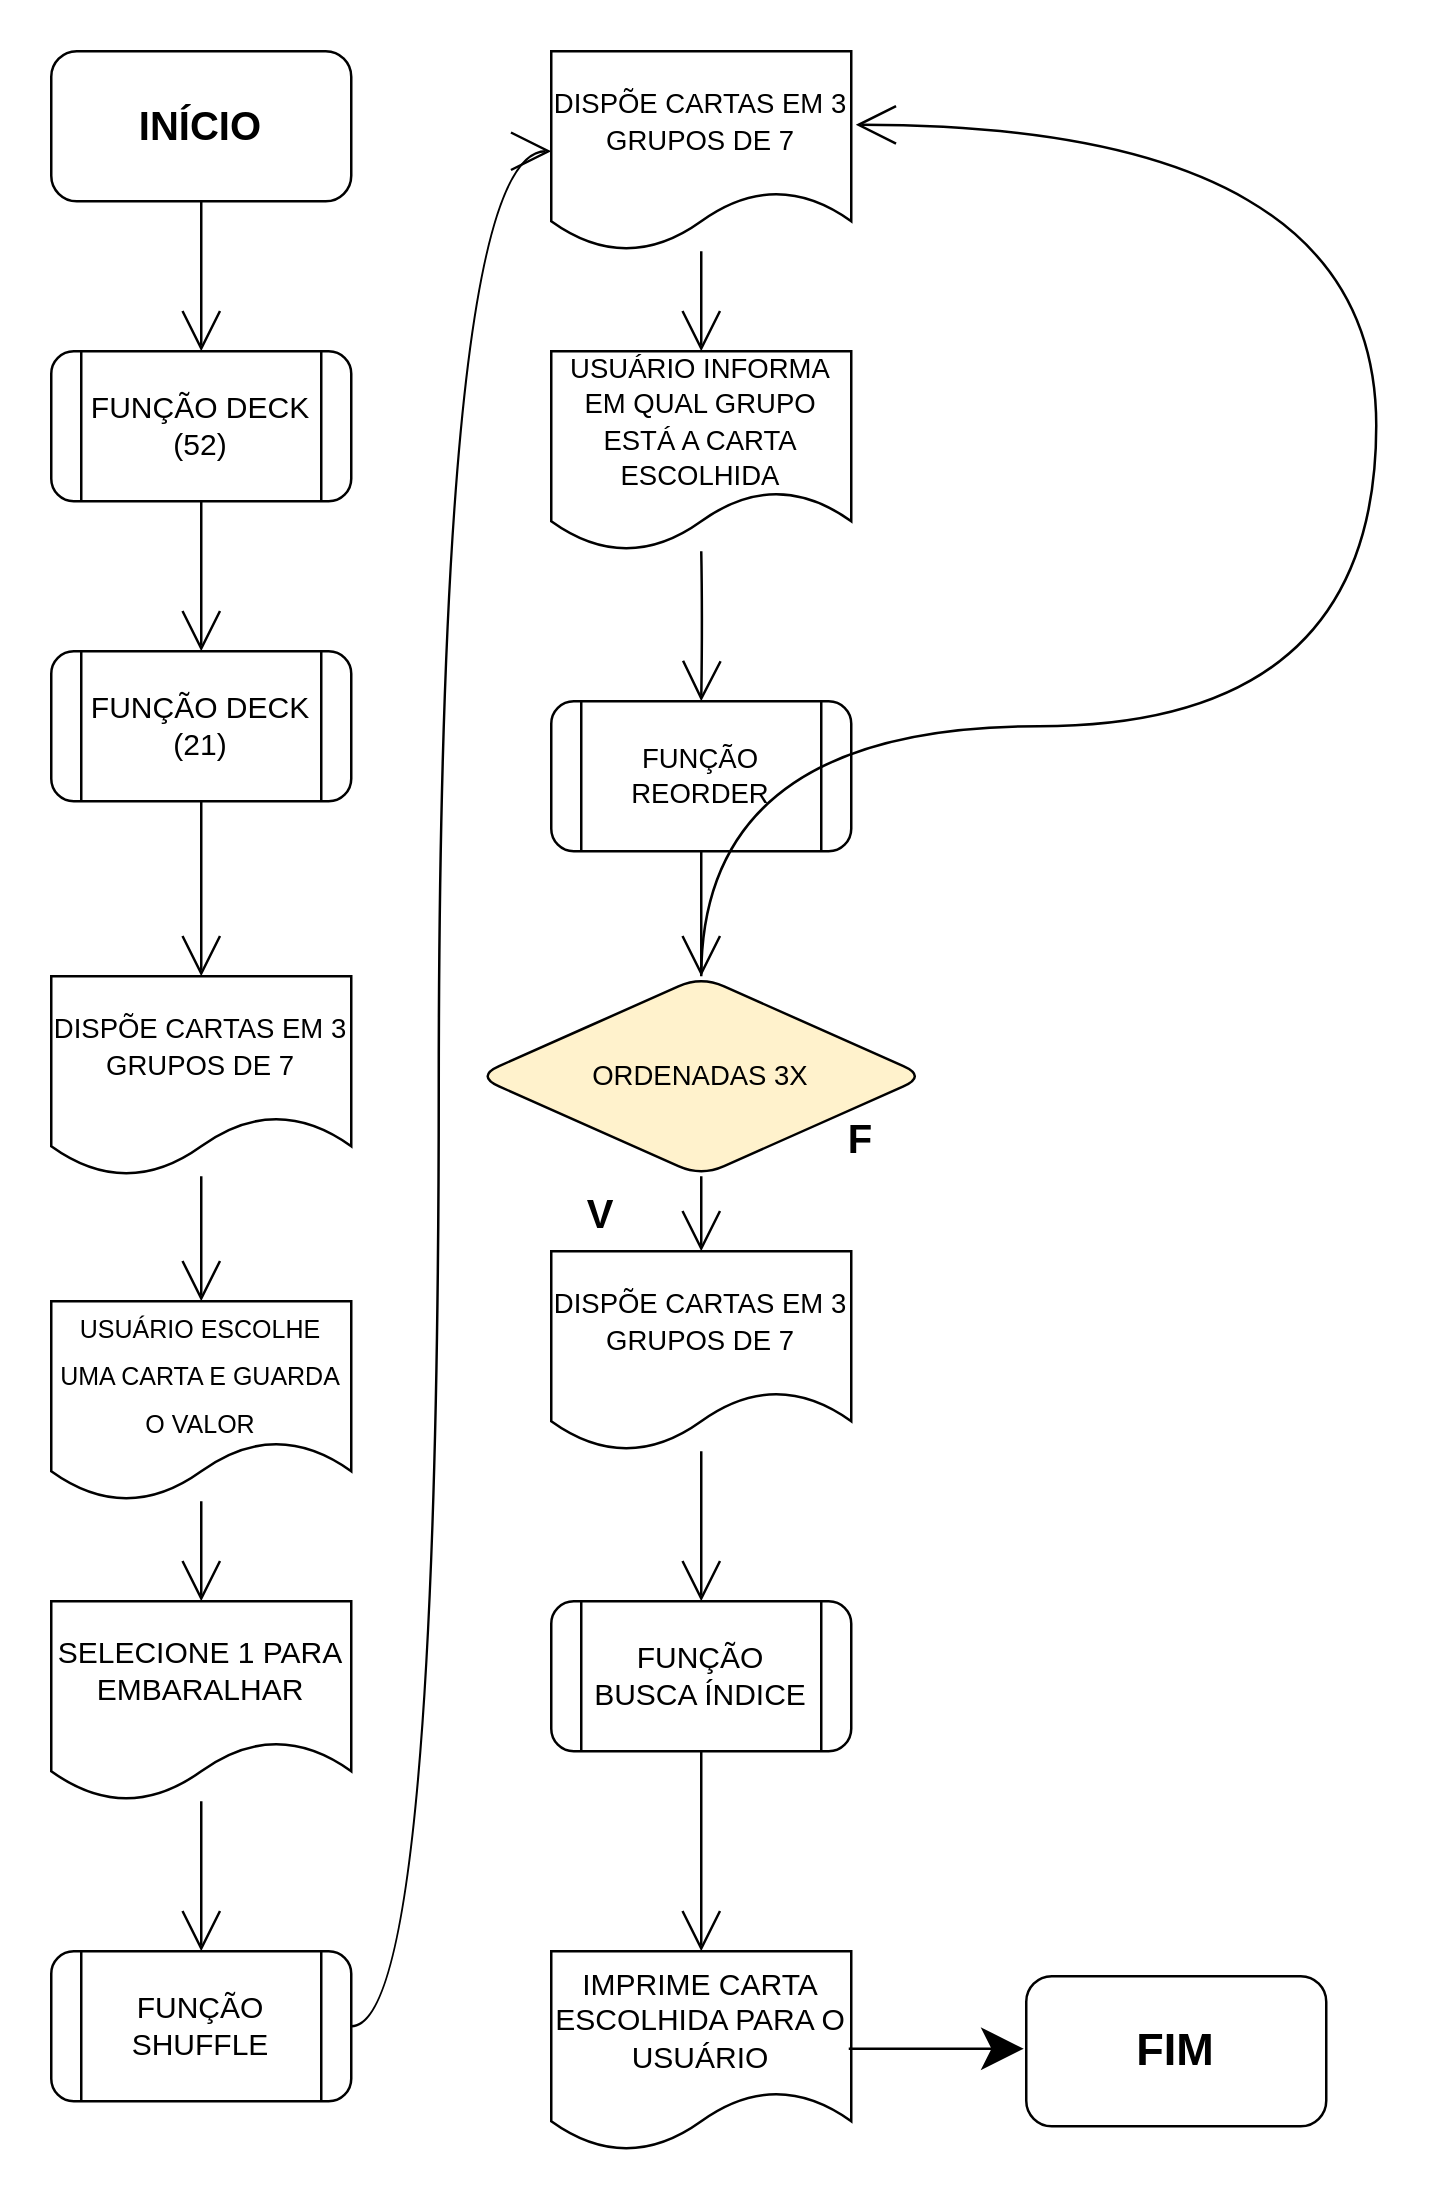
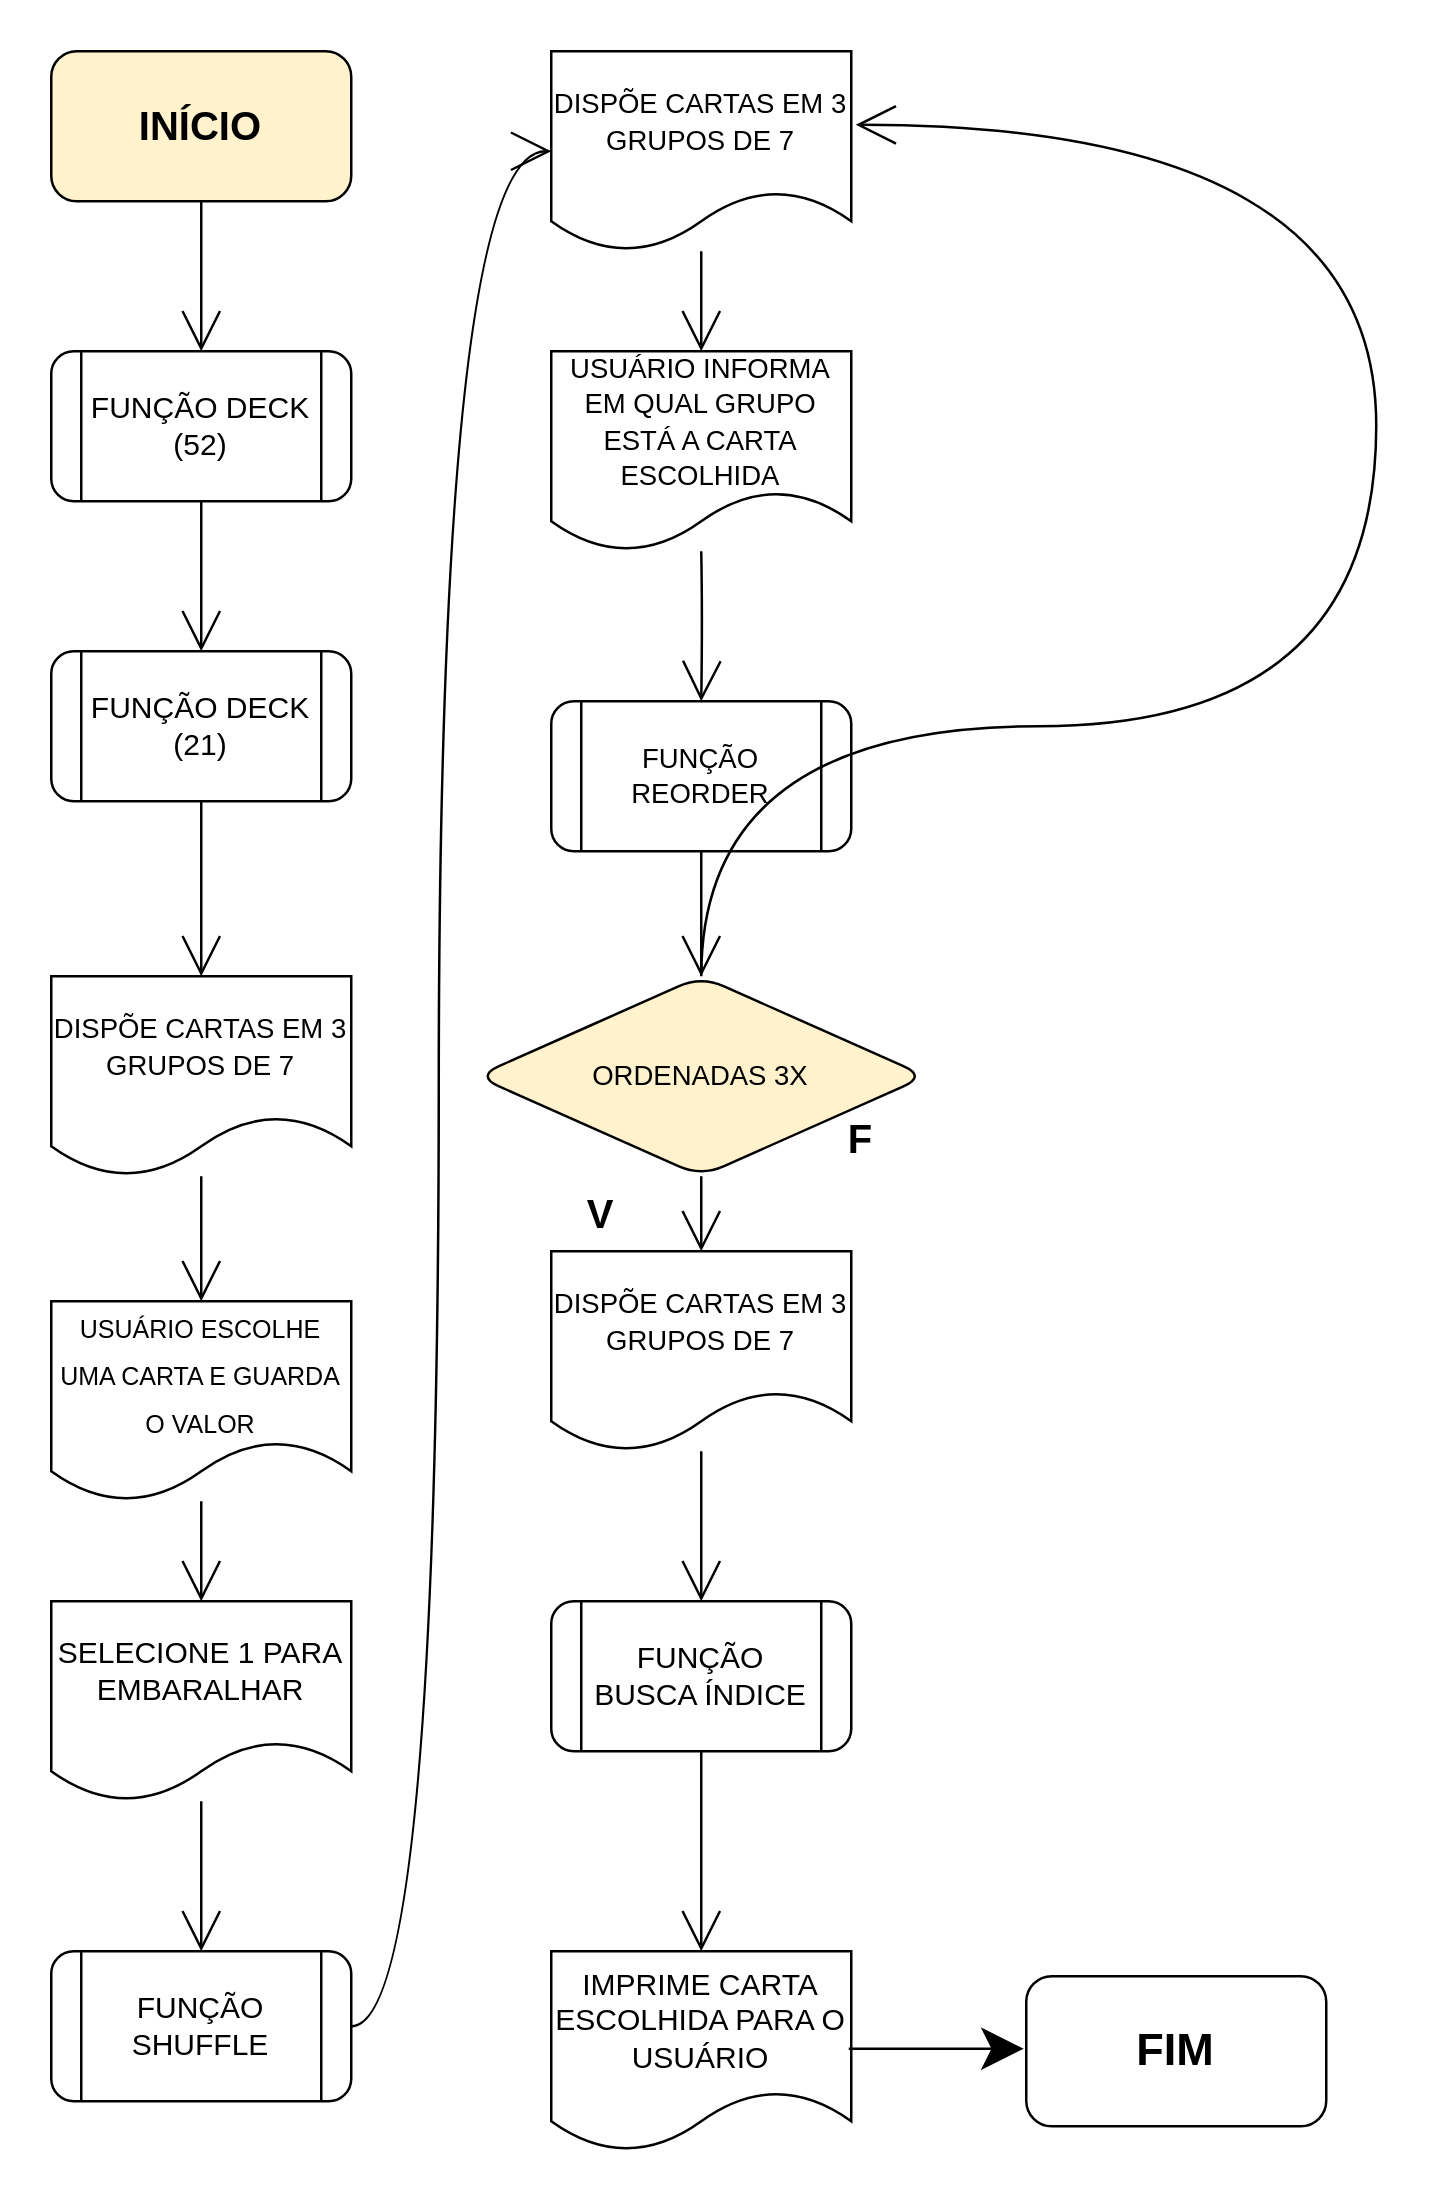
(201, 126) -> (201, 126)
